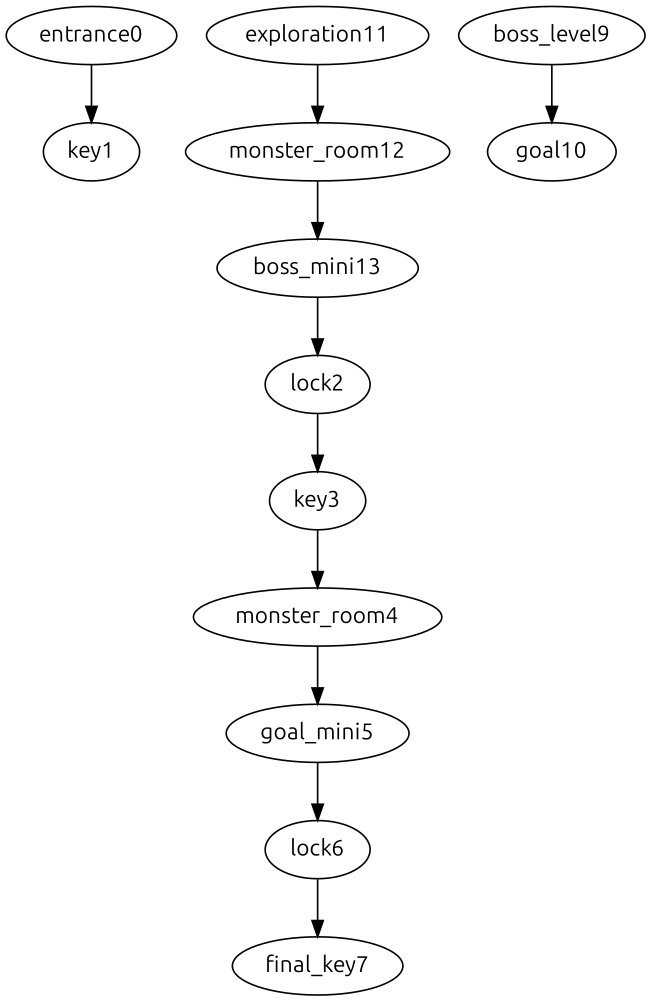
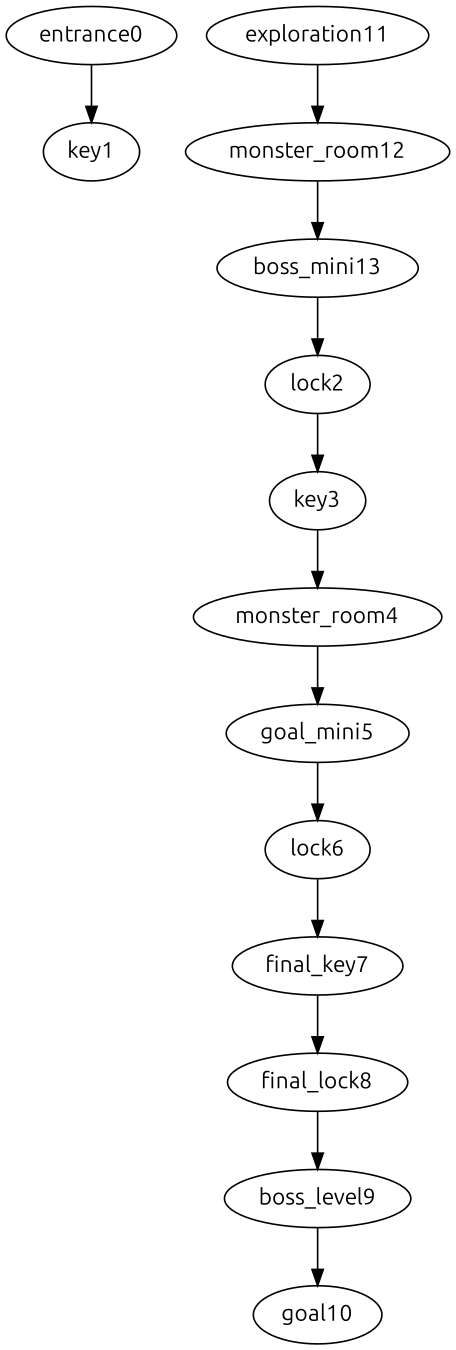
none -> (318, 1082)
